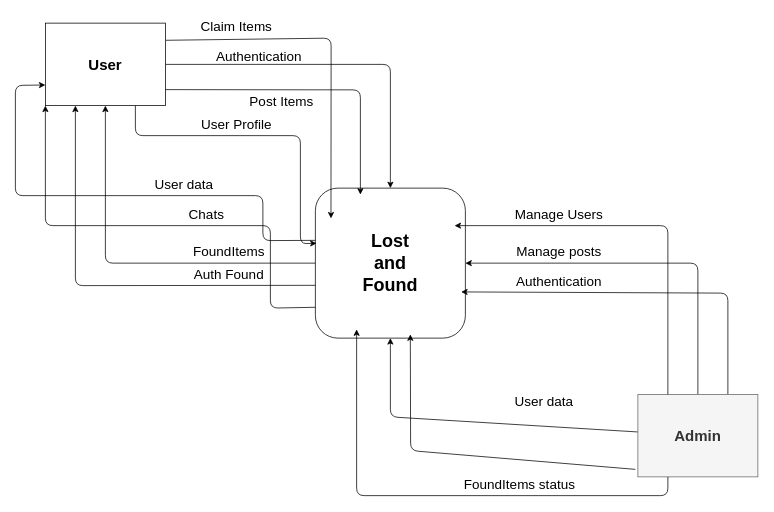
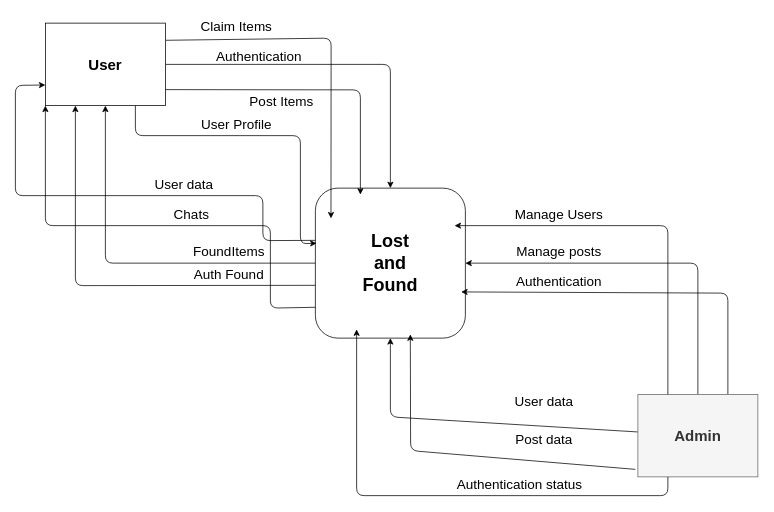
(207, 214) -> (192, 214)
none -> (544, 439)
(520, 484) -> (520, 484)
